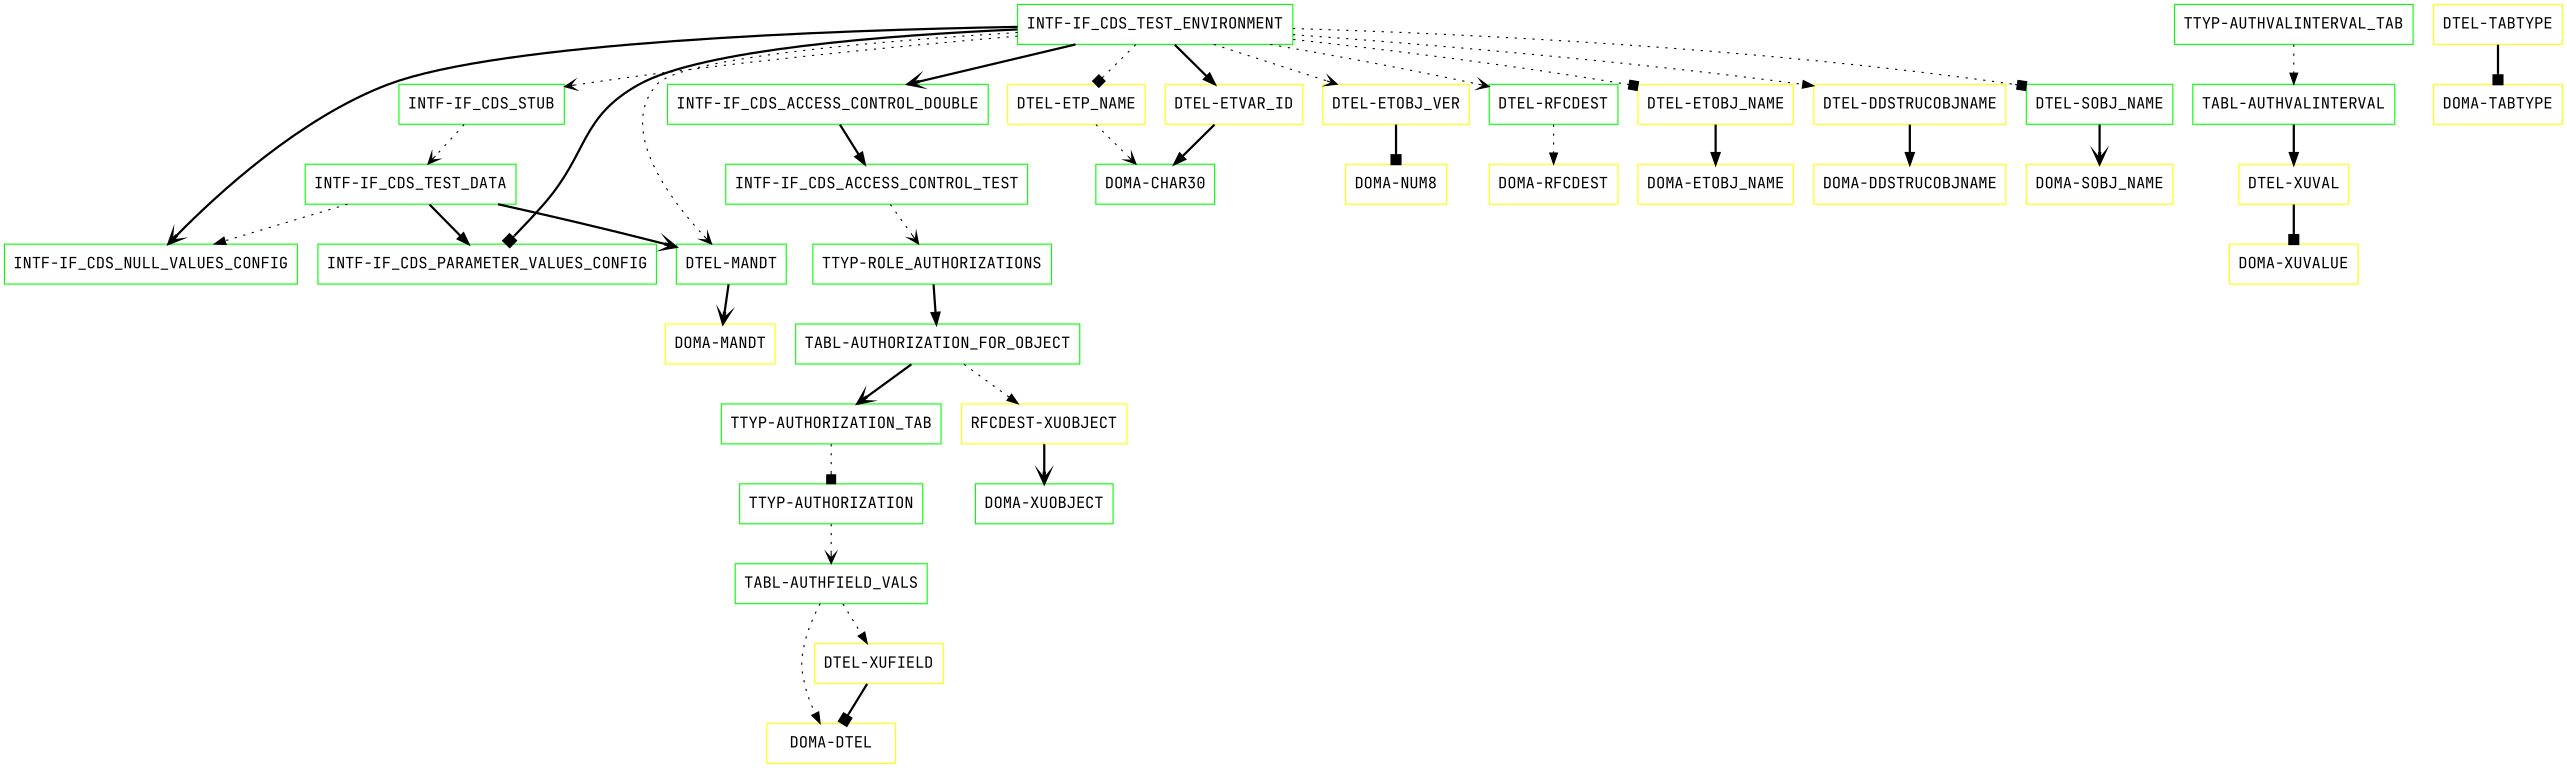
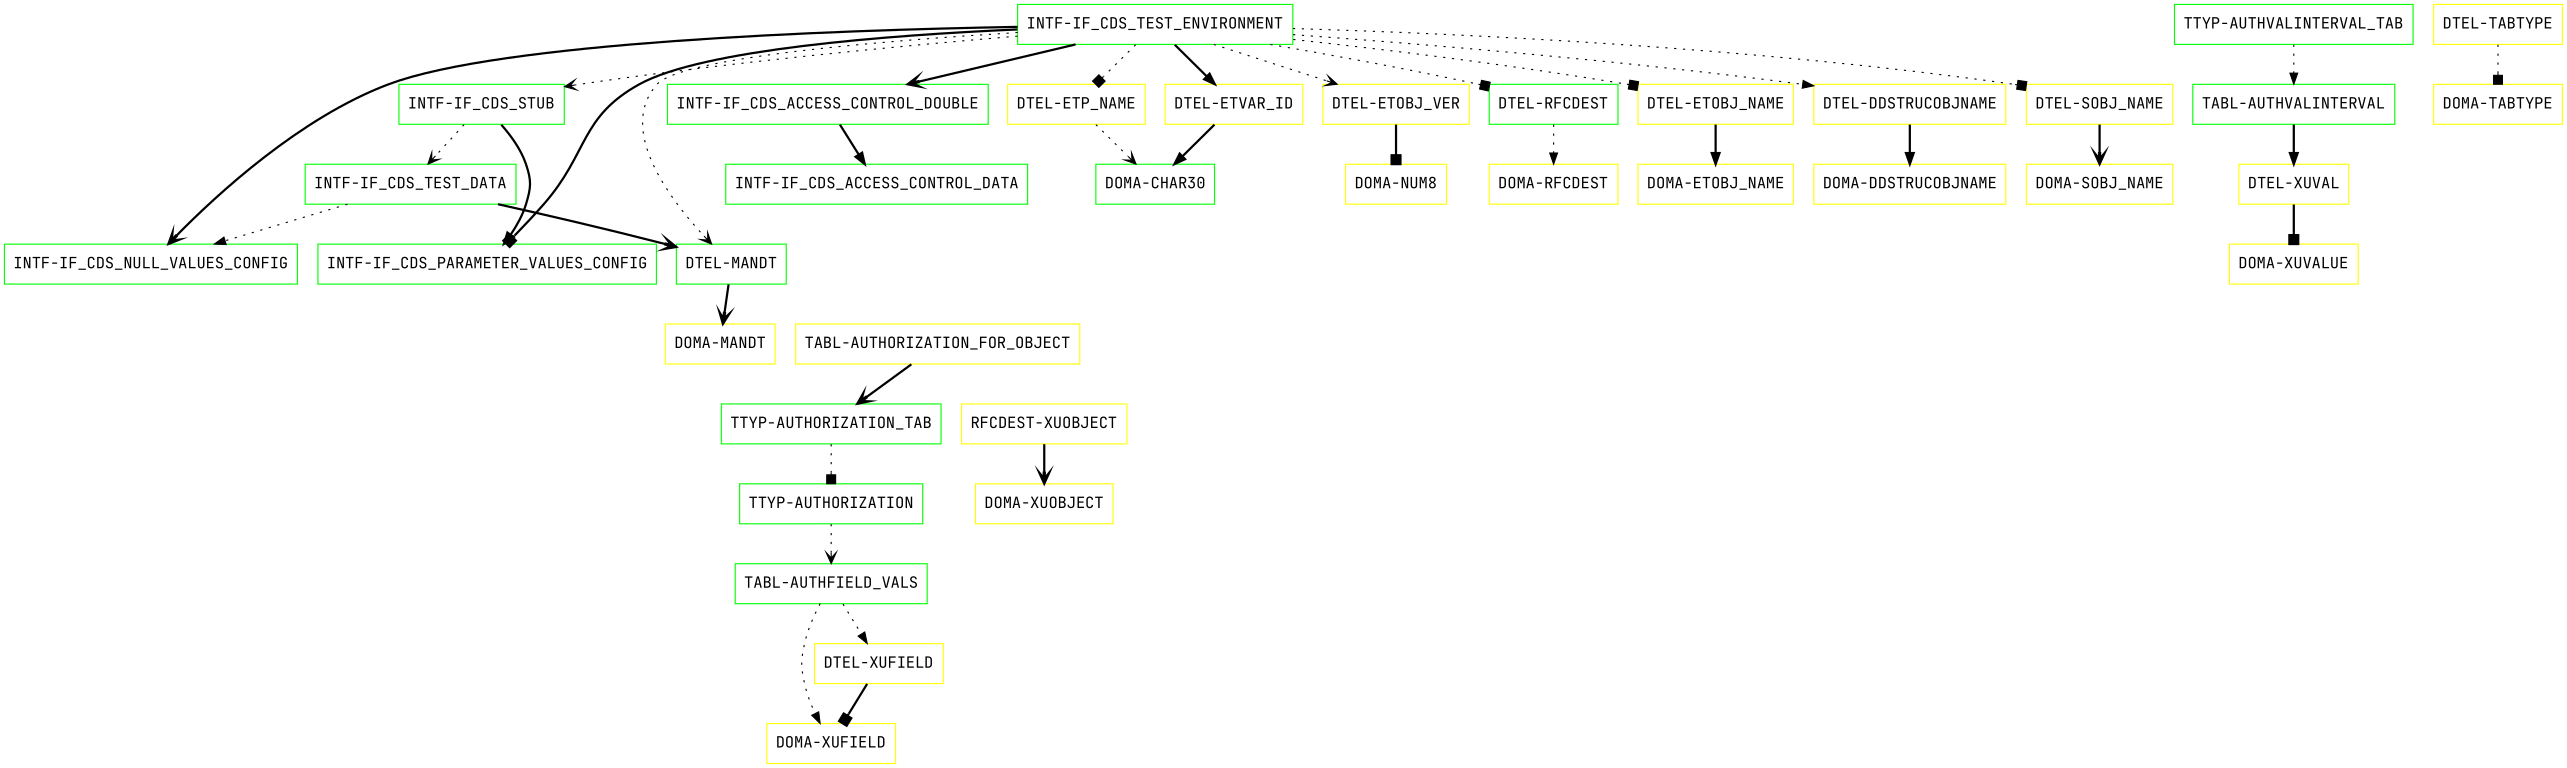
(2498, 59) -> (2498, 59)
(1374, 63) -> (1374, 63)
(2100, 104) -> (2100, 104)
(877, 184) -> (877, 184)
(445, 220) -> (530, 178)
(932, 264) -> none
(938, 344) -> (938, 344)
(986, 381) -> none
(1044, 504) -> (1044, 504)
(831, 744) -> (831, 744)
